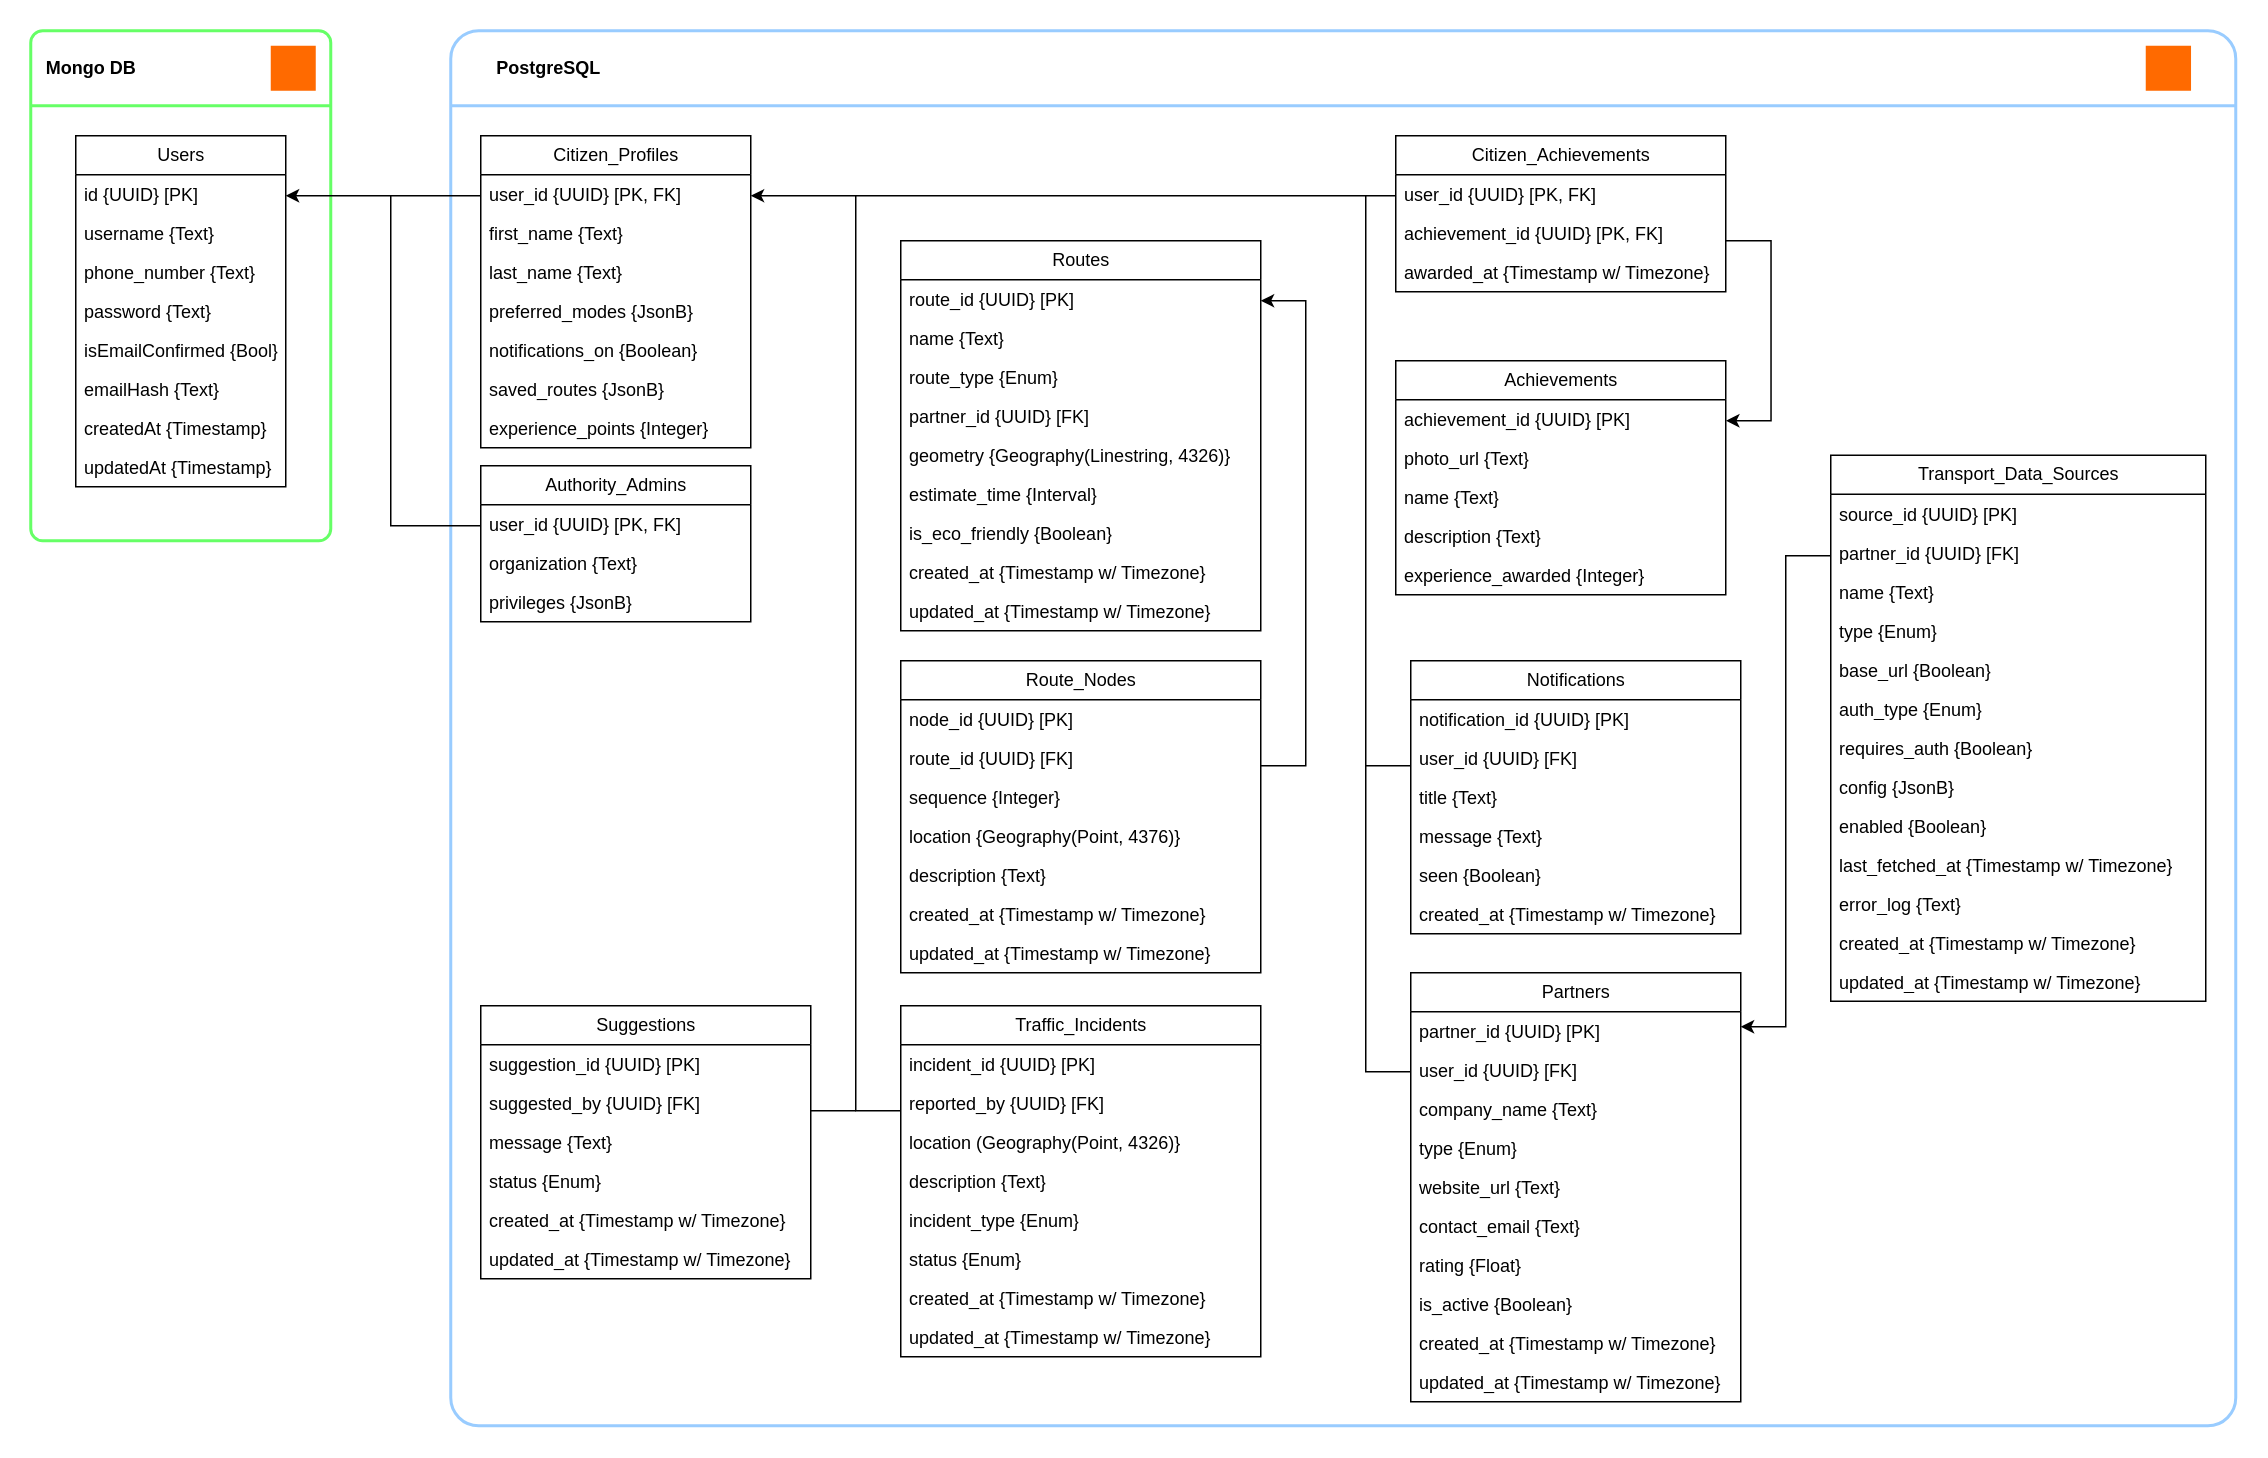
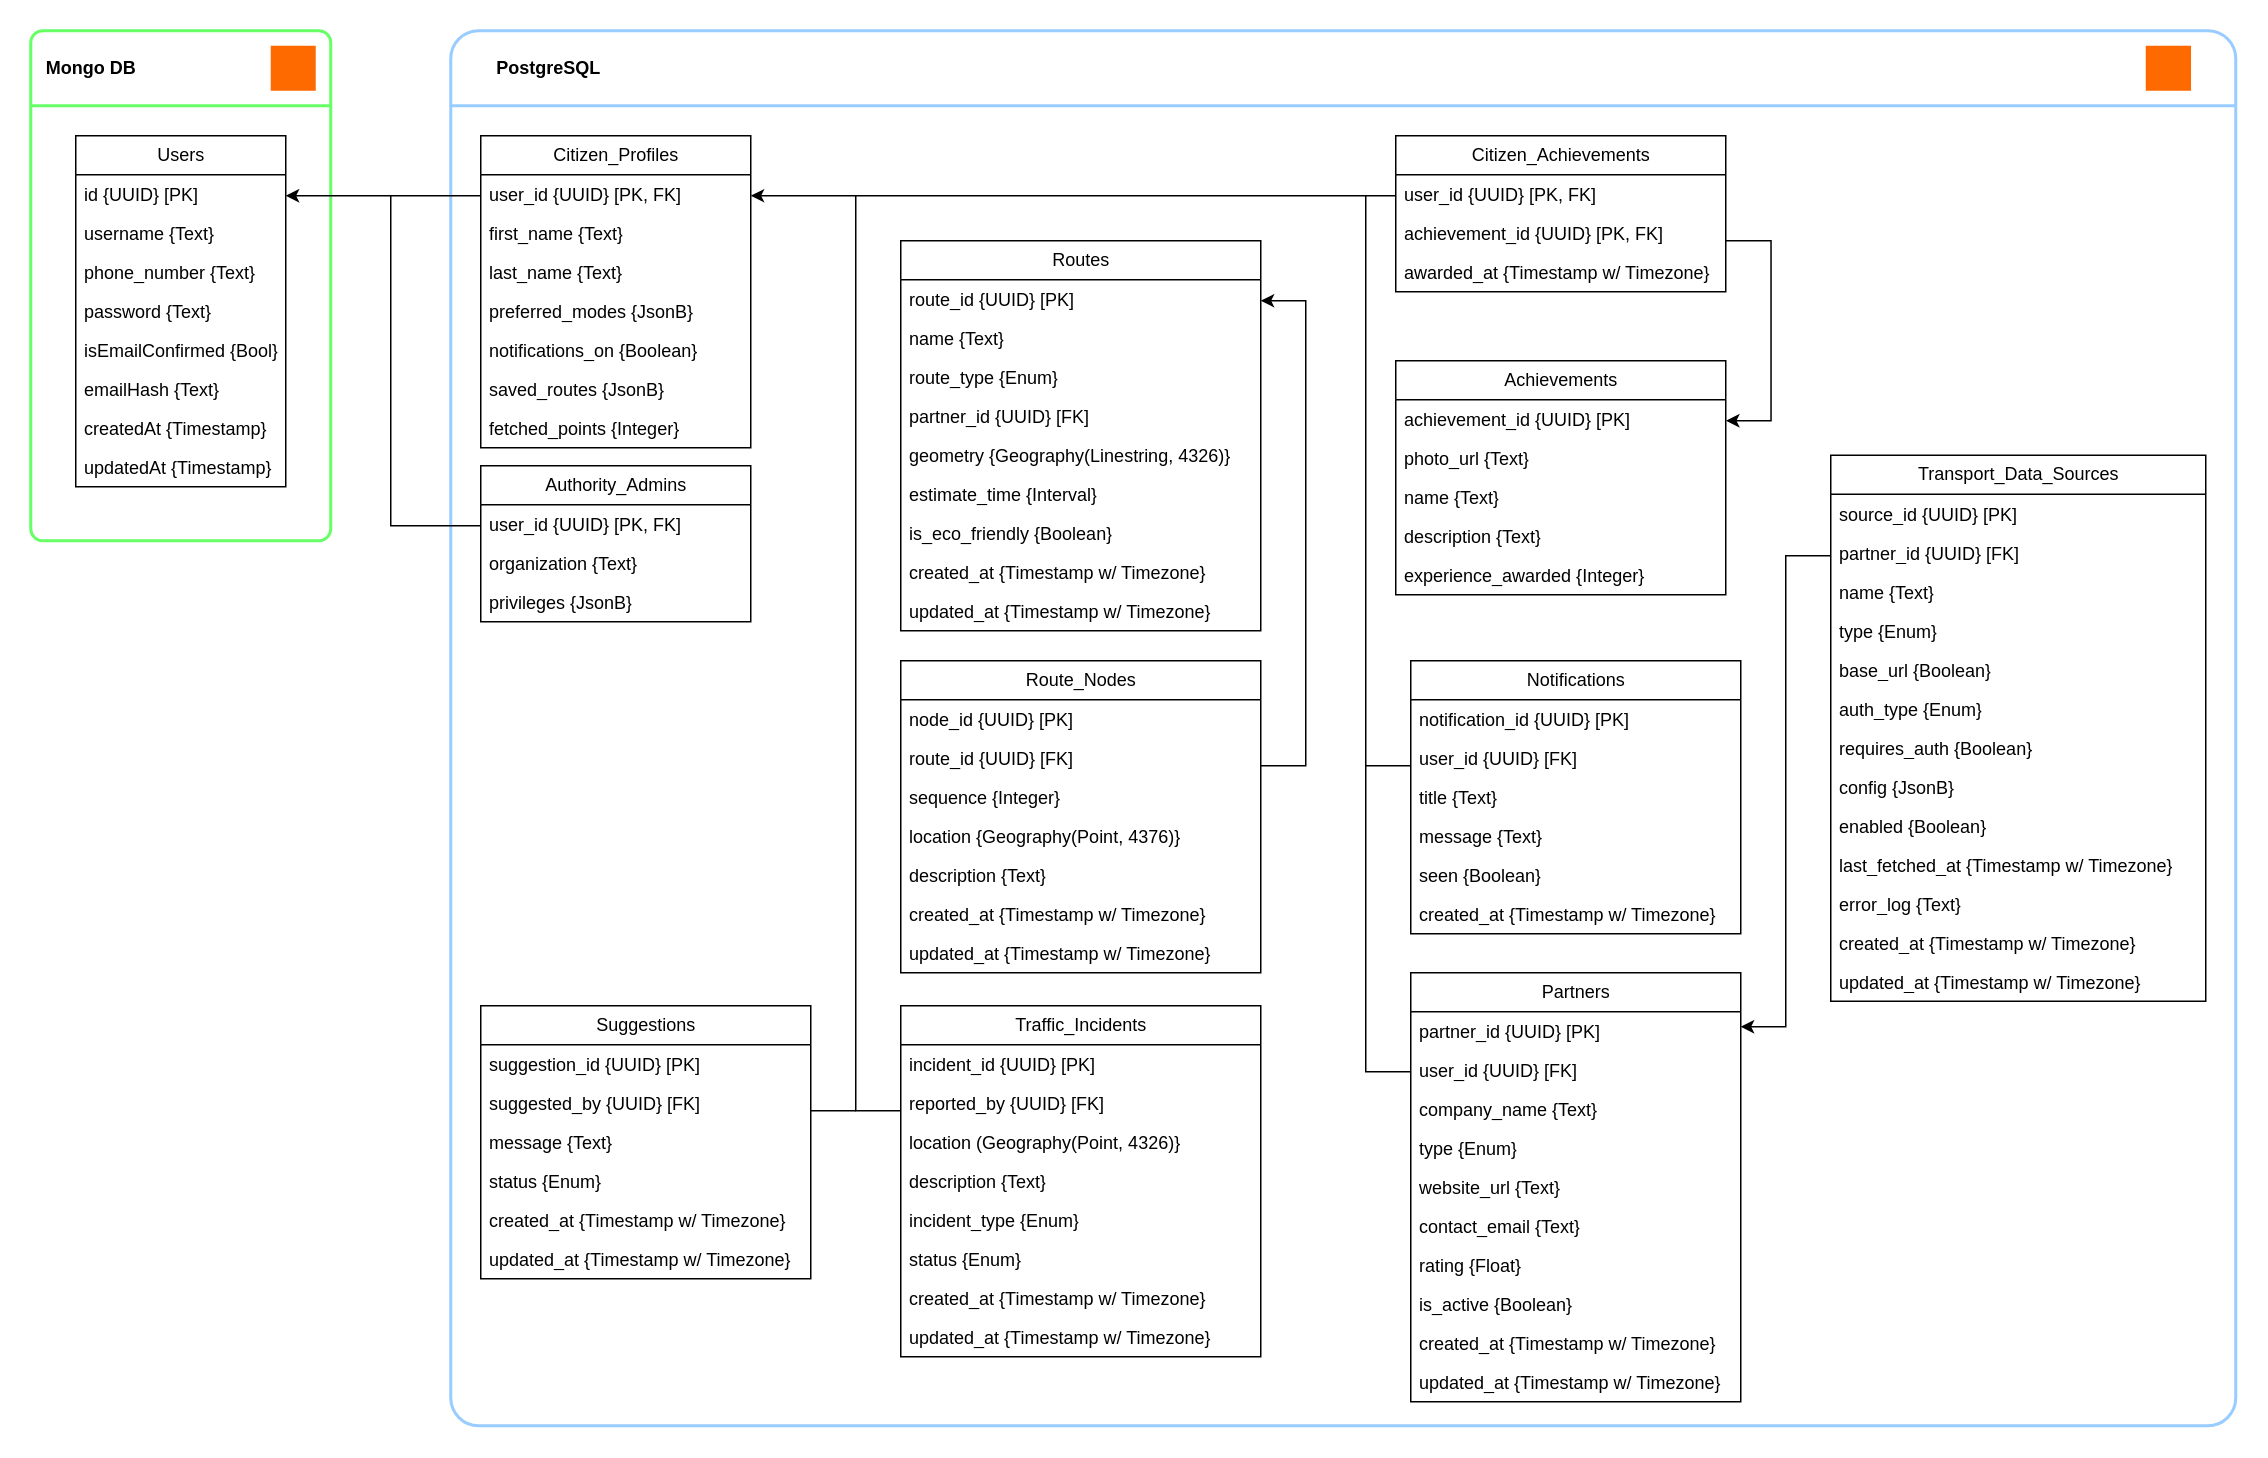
(617, 441) -> (606, 430)
